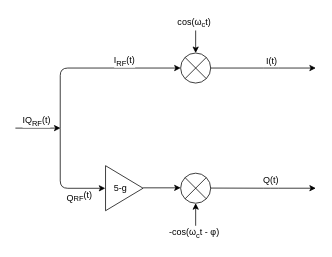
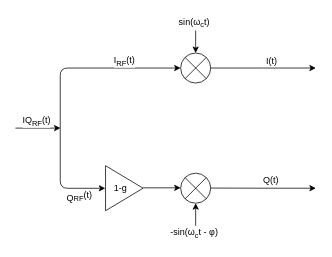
(195, 23) -> (195, 23)
(120, 188) -> (120, 188)
(195, 233) -> (195, 233)
